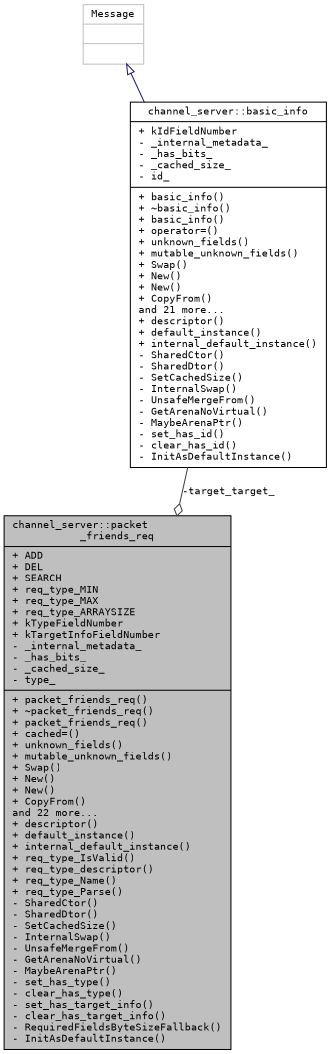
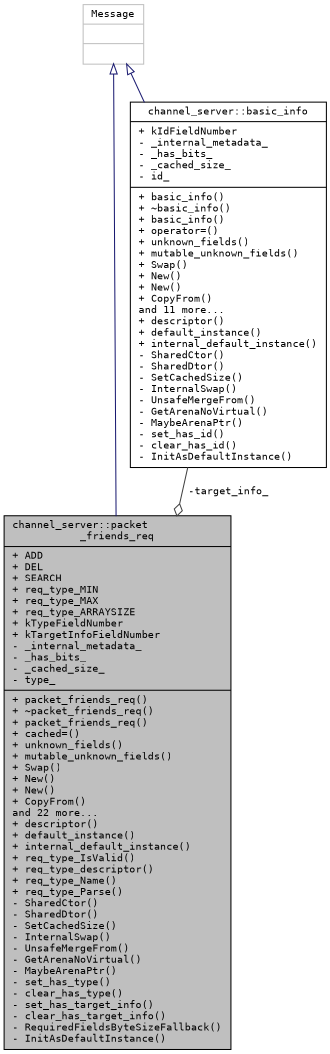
none -> (115, 295)
(182, 310) -> (182, 310)
(226, 492) -> (226, 492)
